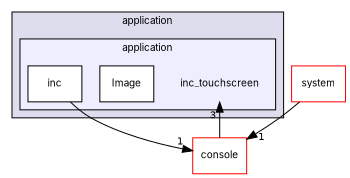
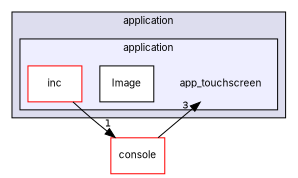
(55, 84) -> (55, 84)
(220, 84) -> (221, 84)
(319, 84) -> none
